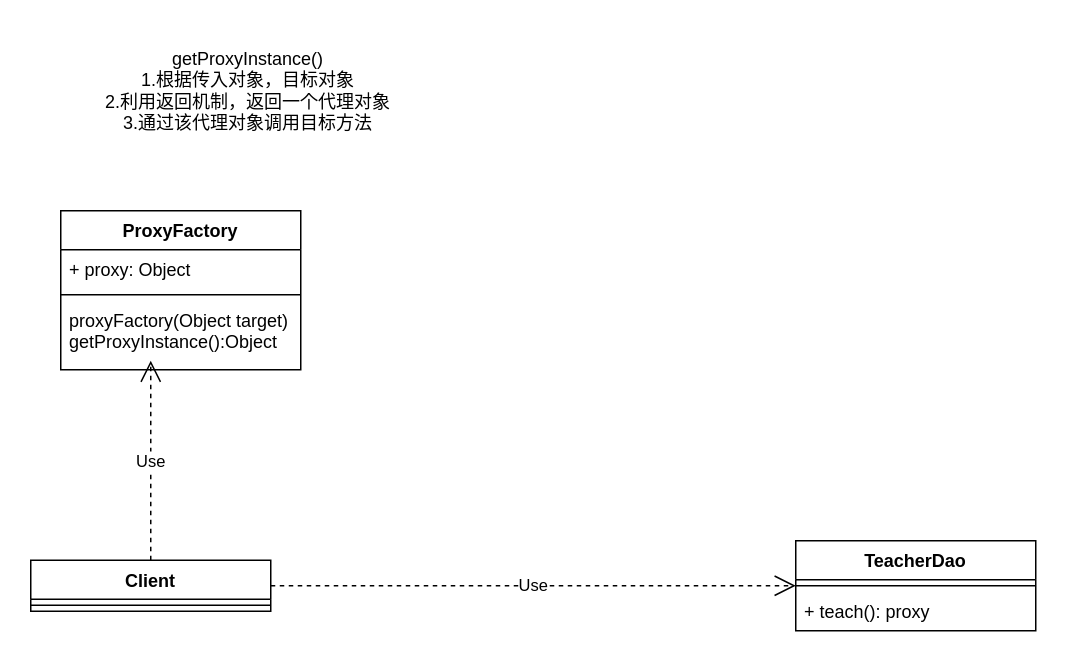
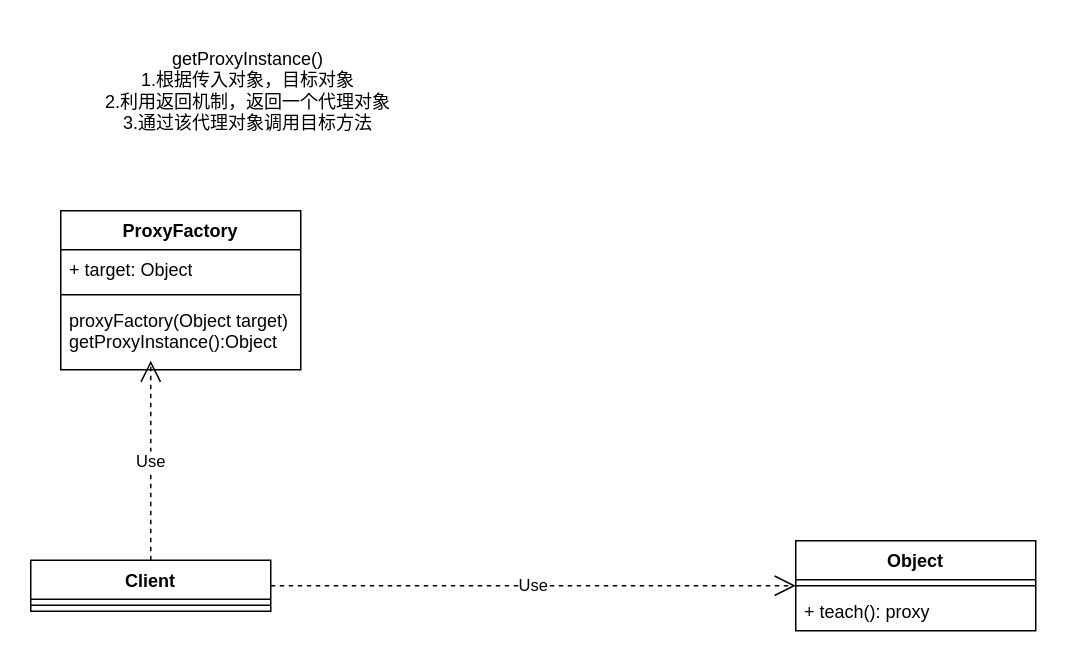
(138, 271) -> (143, 271)
(916, 562) -> (916, 562)
